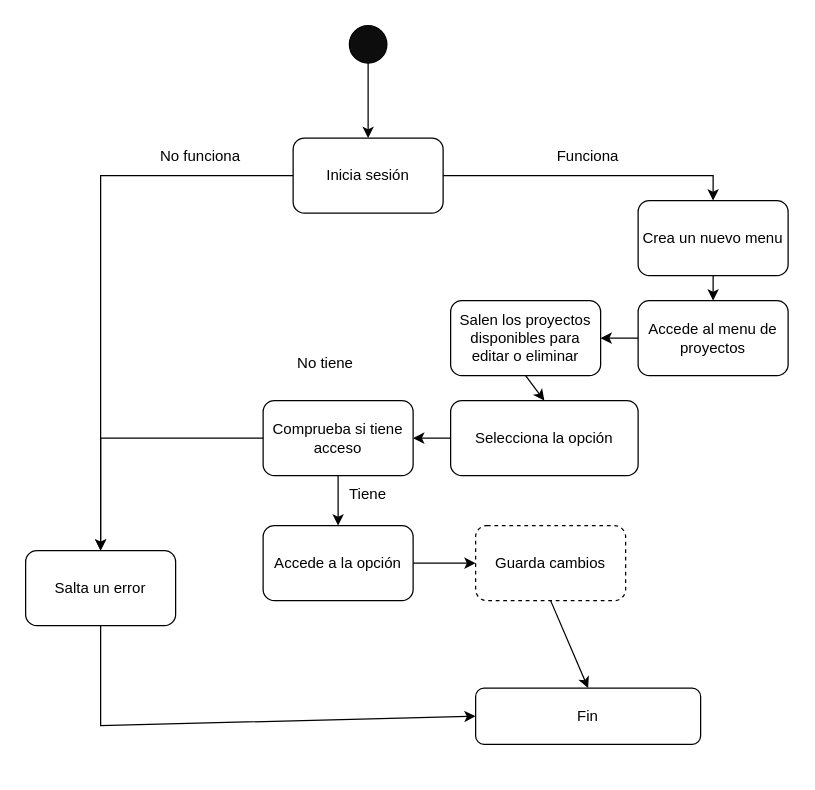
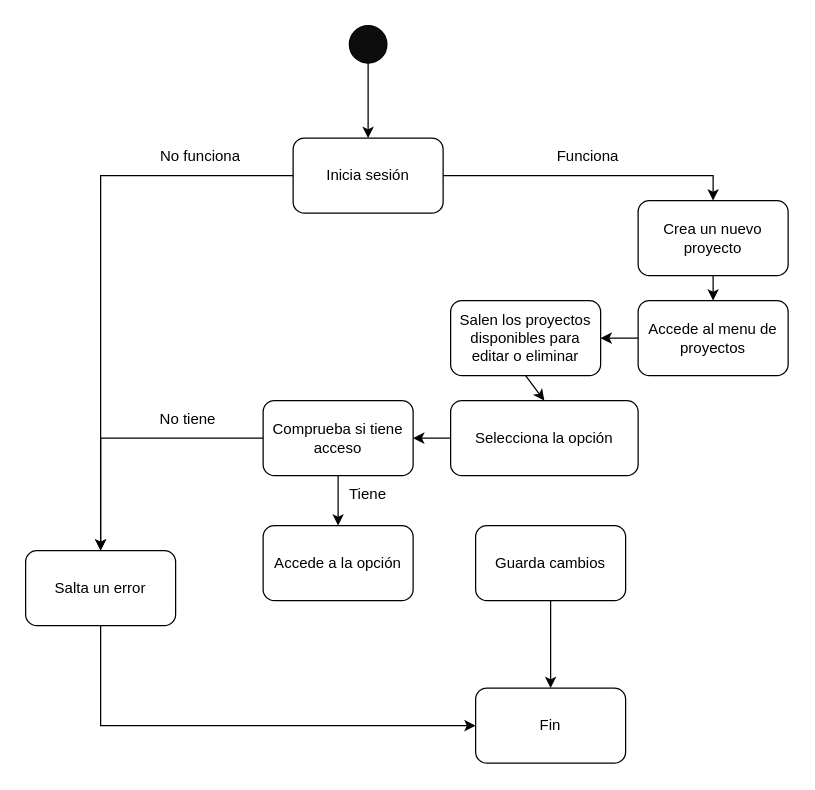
(713, 238) -> (713, 238)
(326, 363) -> (188, 419)
(440, 563) -> none
(551, 563) -> (551, 563)
(588, 716) -> (551, 726)
